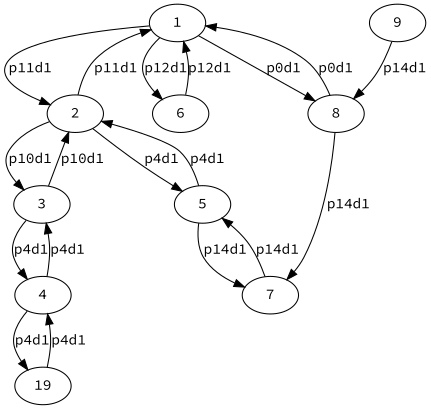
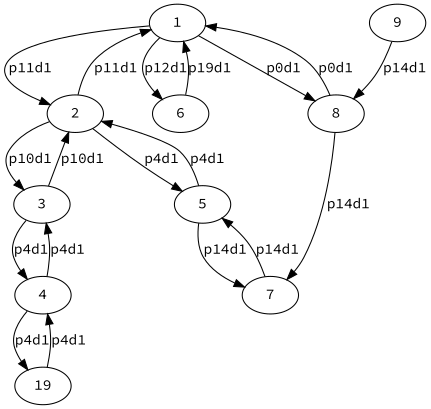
(210, 68) -> (210, 68)
